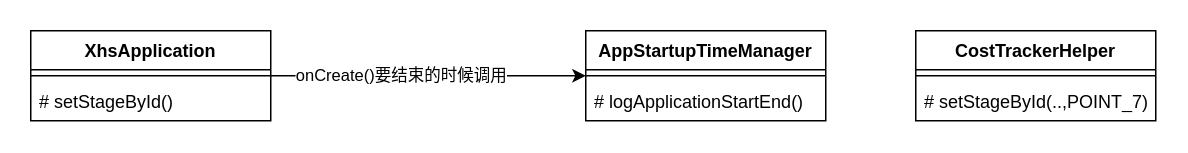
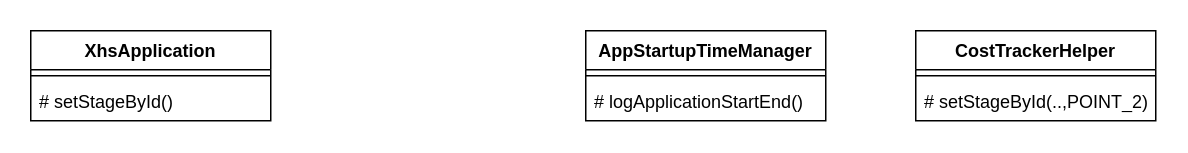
(424, 76) -> none
(1037, 114) -> (1037, 114)
